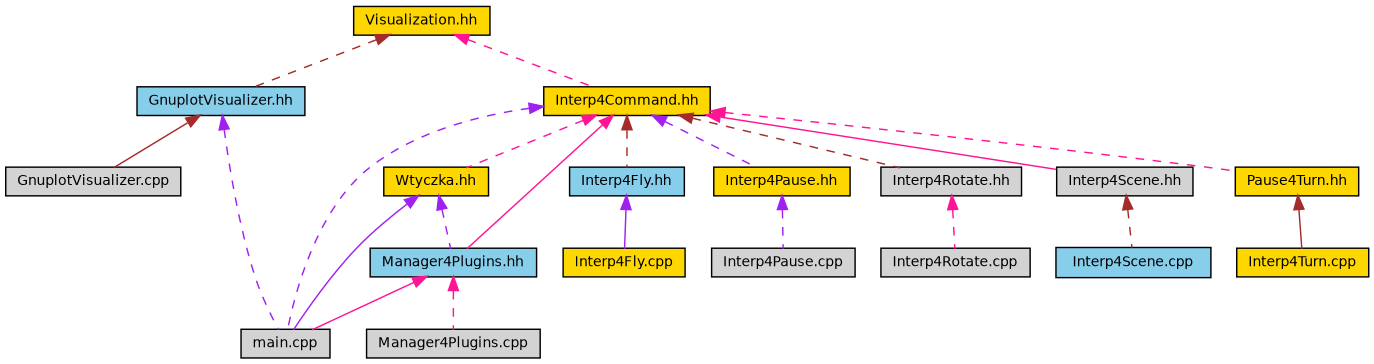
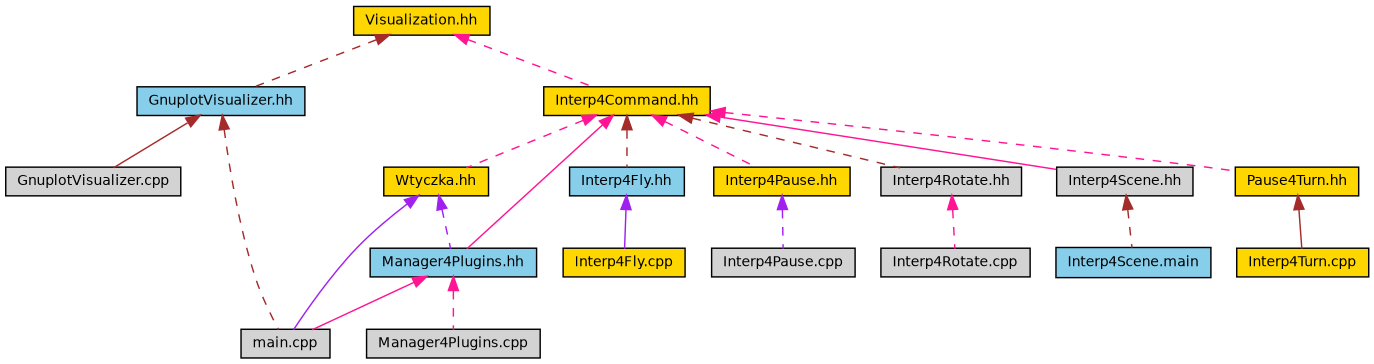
(711, 145) -> (711, 145)
(365, 172) -> none
(243, 232) -> (243, 232)
(1133, 263) -> (1133, 263)
